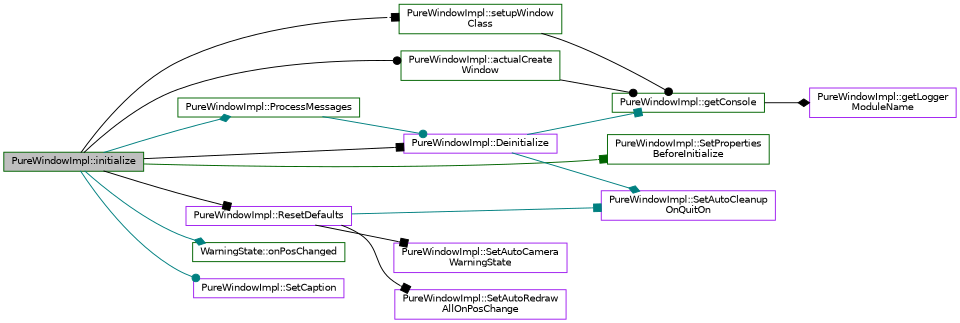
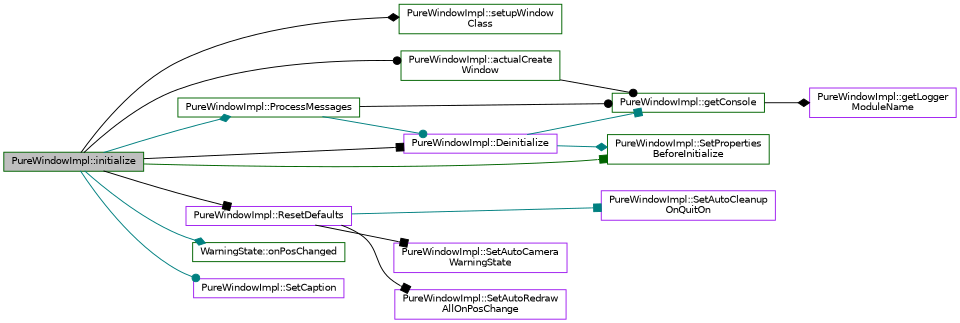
(216, 47) -> (216, 47)
(605, 58) -> (482, 105)
(570, 170) -> (576, 146)
